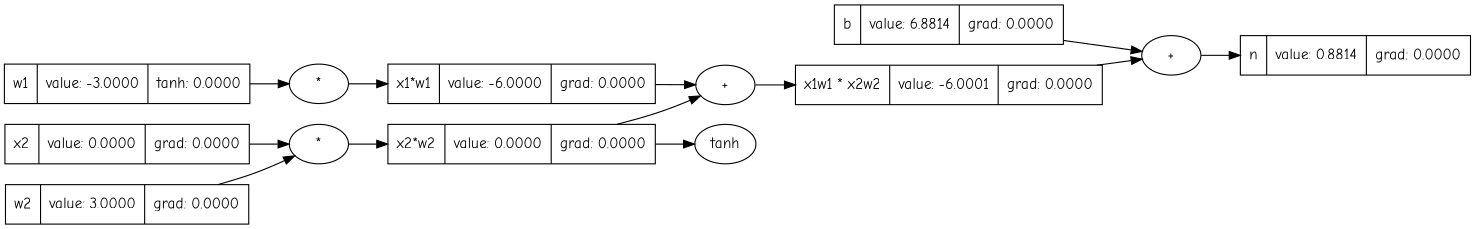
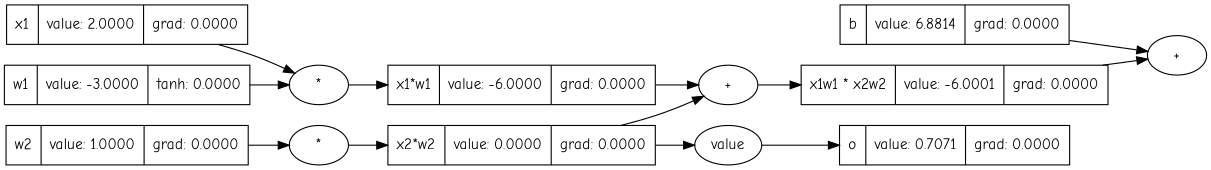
none -> (127, 25)
(1355, 55) -> none
(127, 144) -> none
(725, 144) -> (728, 145)
none -> (955, 145)
(93, 204) -> (93, 145)
